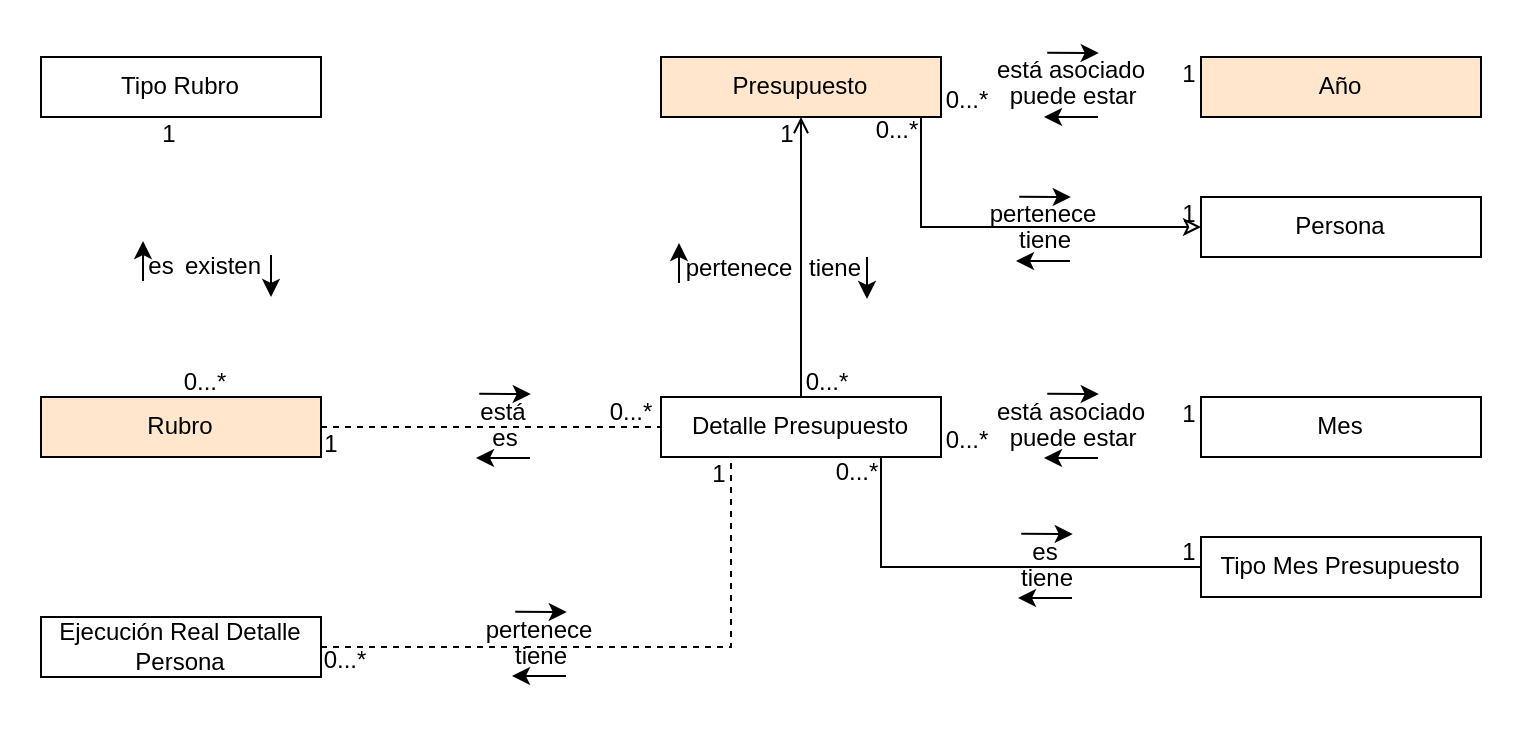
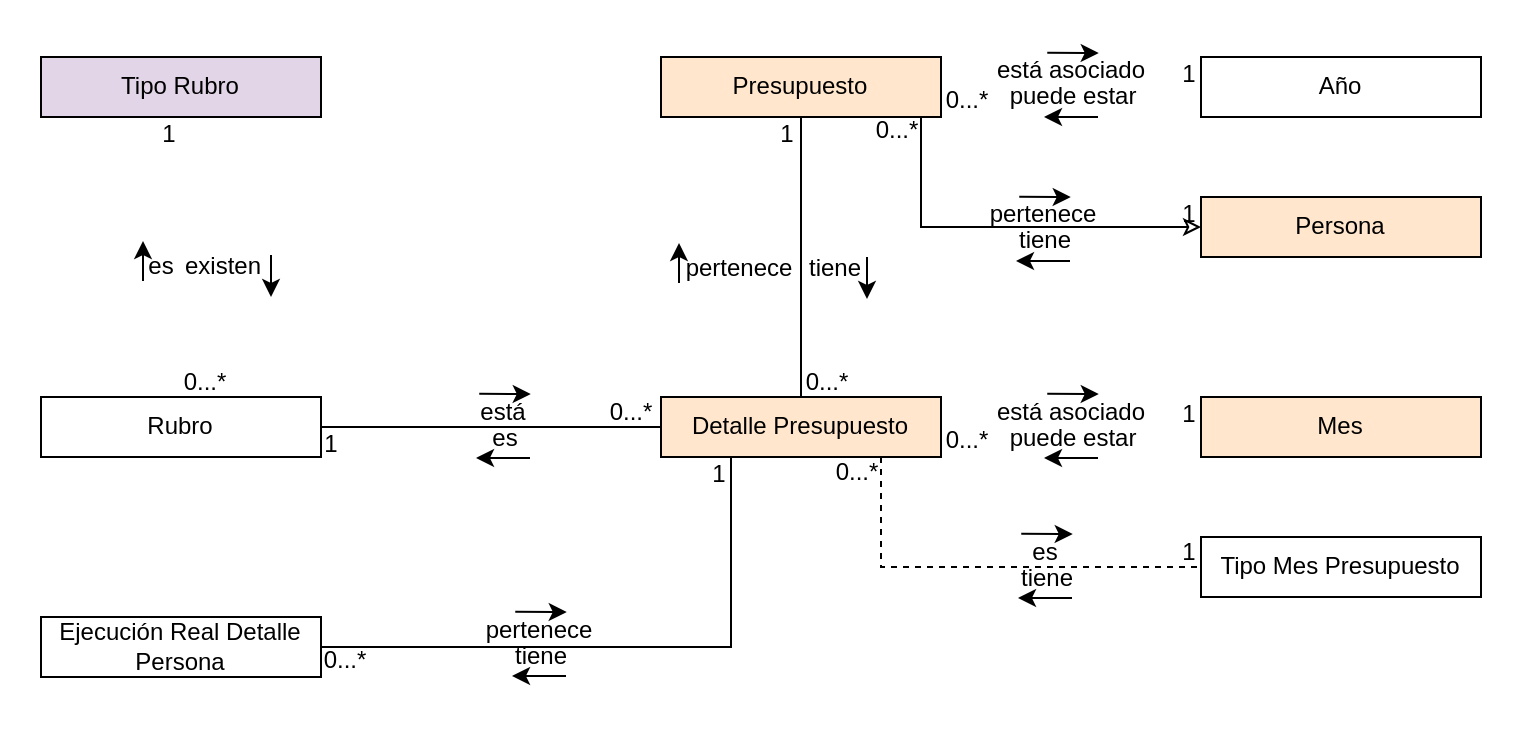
(181, 87) -> (181, 87)
(1341, 87) -> (1341, 87)
(801, 125) -> (801, 123)
(1341, 227) -> (1341, 227)
(181, 427) -> (181, 427)
(490, 427) -> (490, 427)
(801, 427) -> (801, 427)
(1341, 427) -> (1341, 427)
(988, 567) -> (988, 567)
(622, 647) -> (622, 647)
